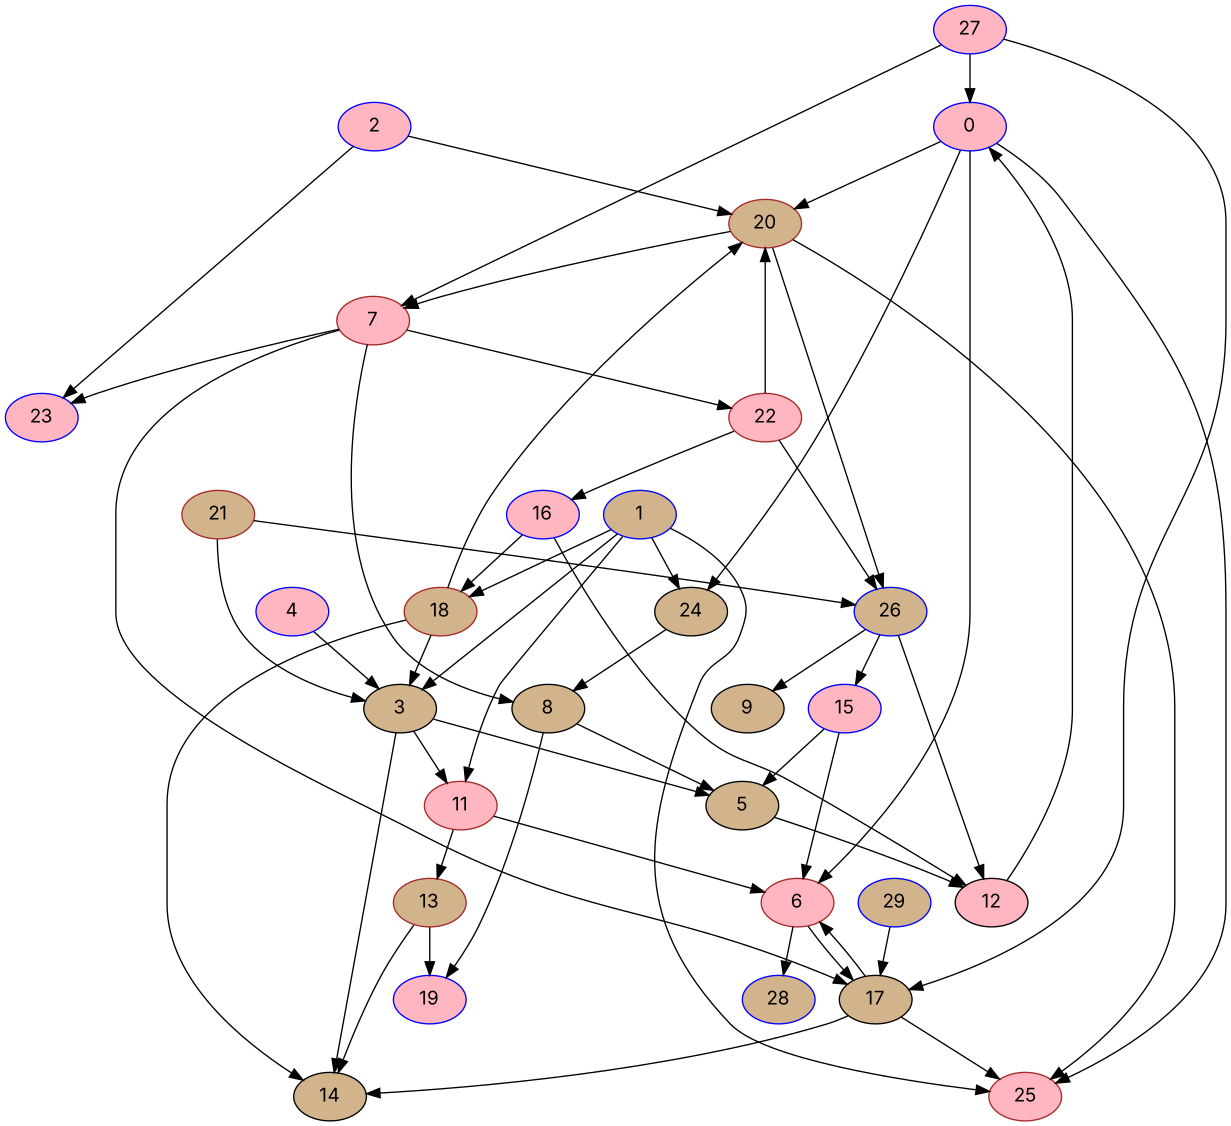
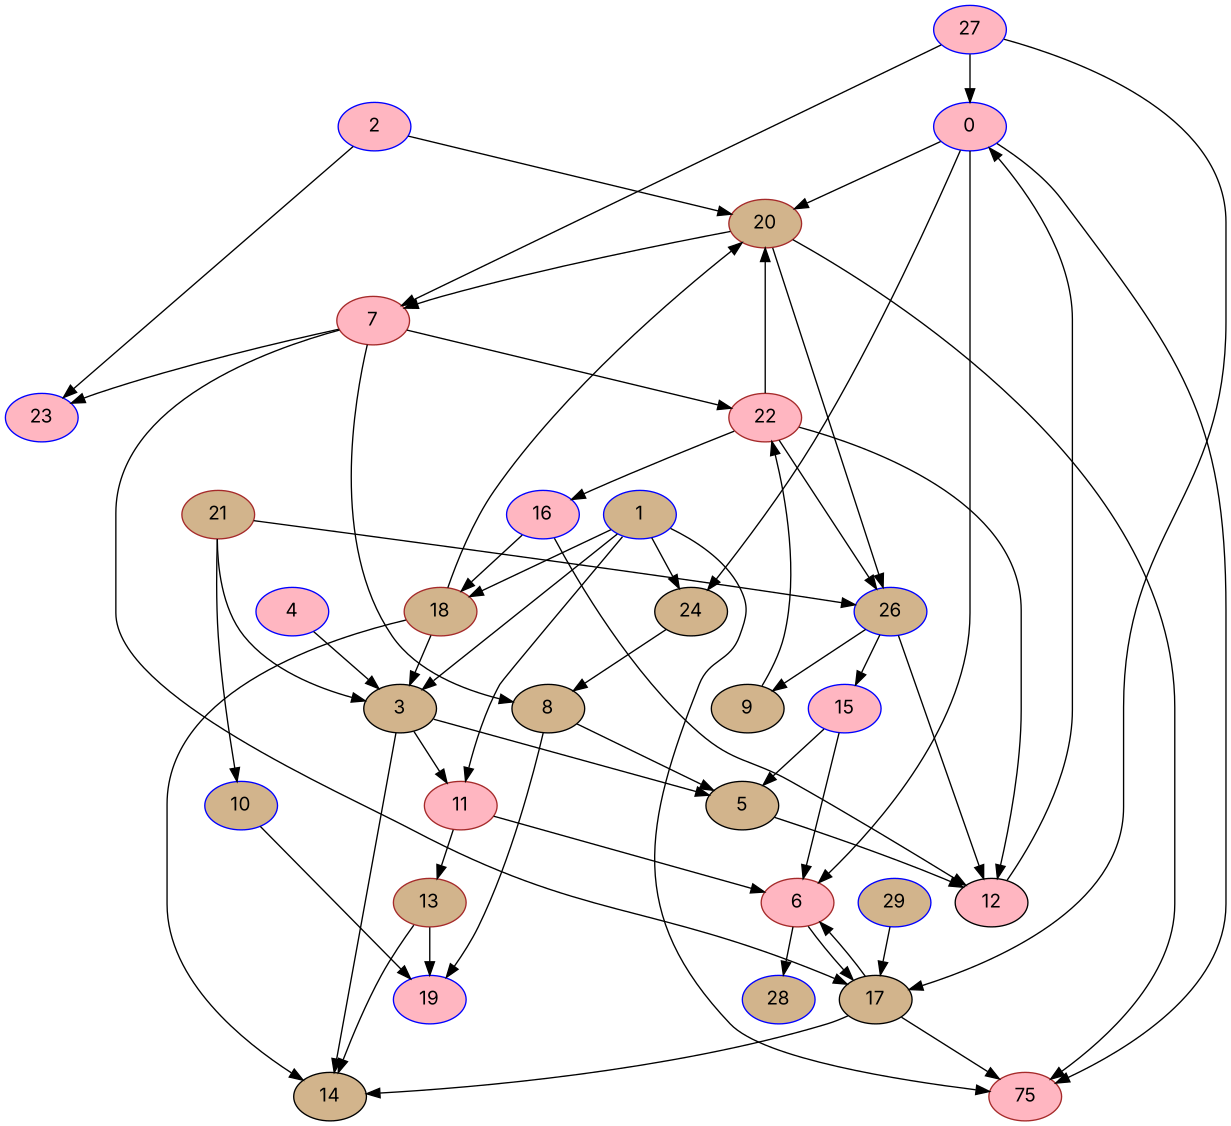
none -> (791, 572)
none -> (1017, 585)
none -> (241, 806)
(1025, 1097) -> (1025, 1097)
